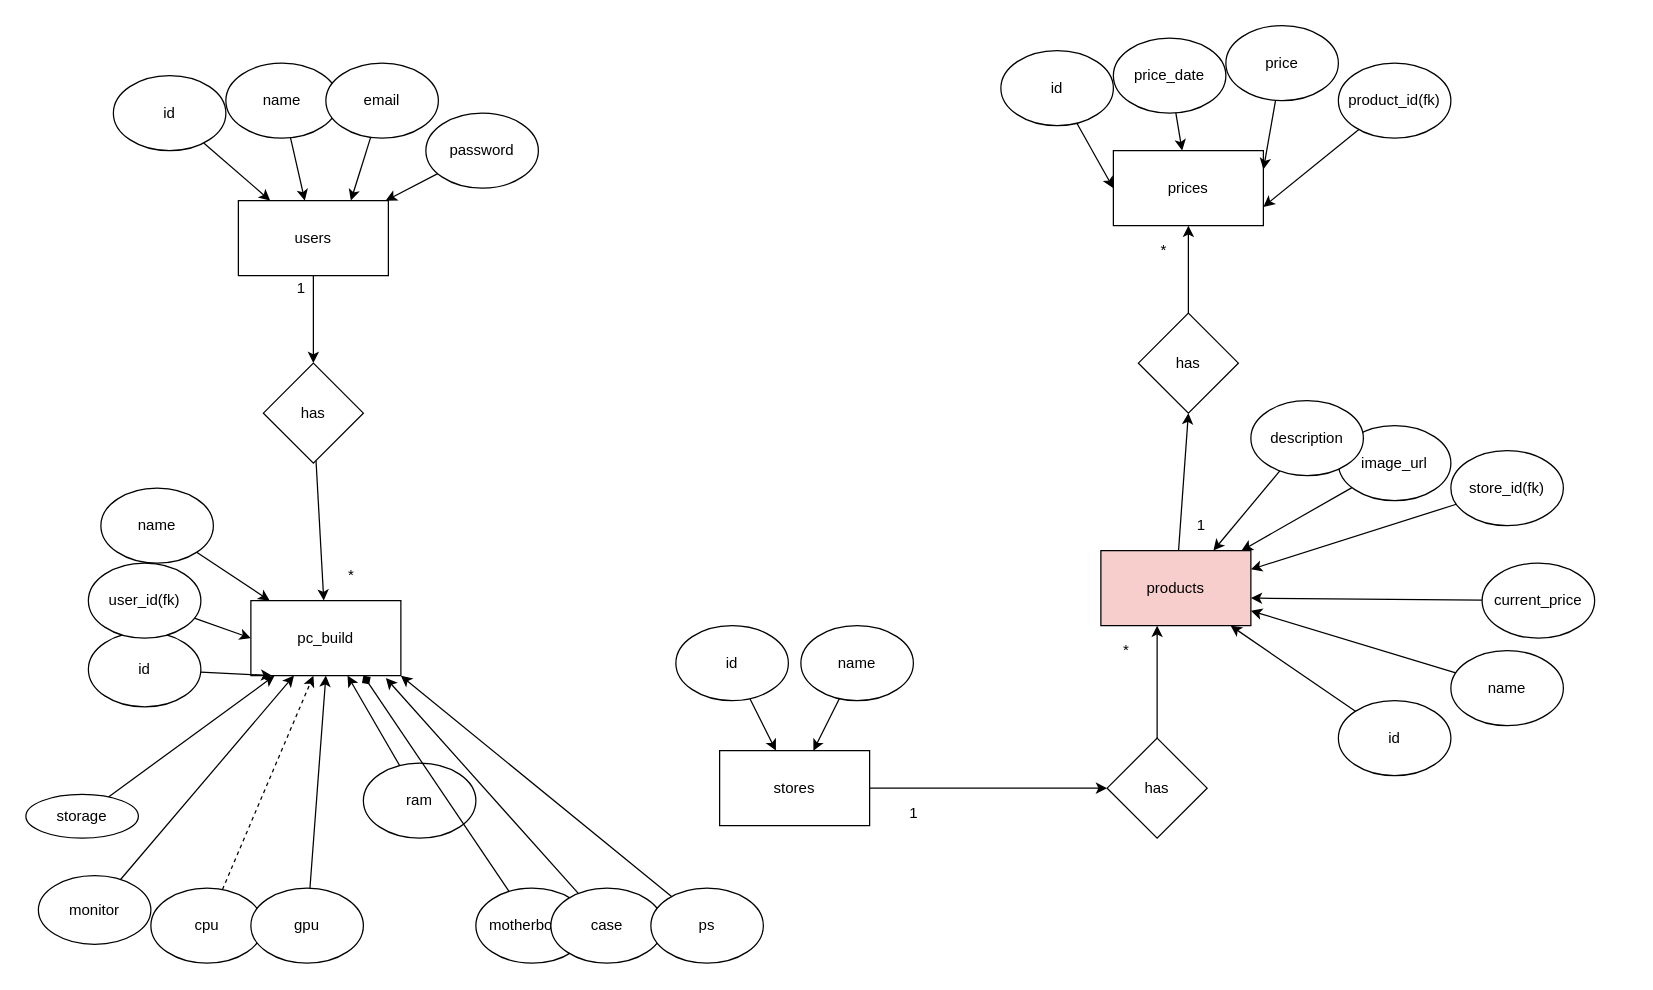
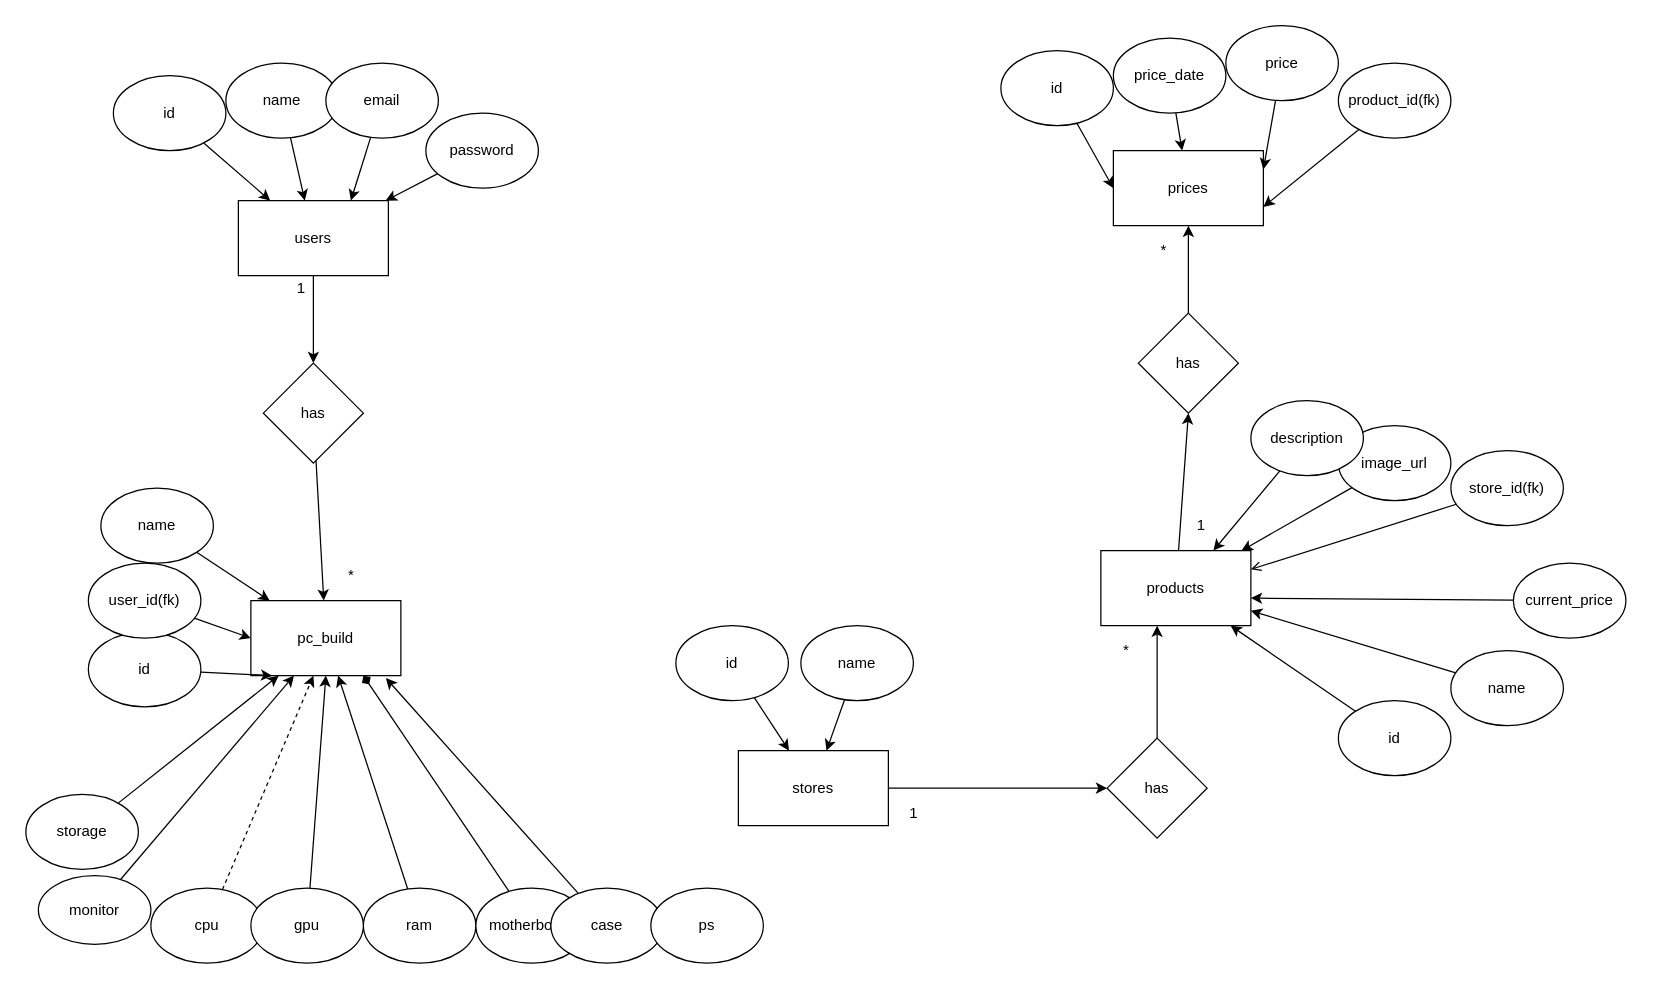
(1260, 566) -> (1258, 567)
(1176, 588) -> (1176, 588)
(1538, 601) -> (1569, 601)
(794, 788) -> (813, 788)
(539, 789) -> none
(419, 801) -> (419, 926)
(82, 816) -> (82, 832)
